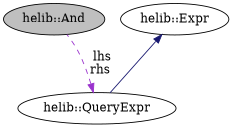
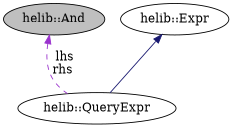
(81, 58) -> (49, 72)
